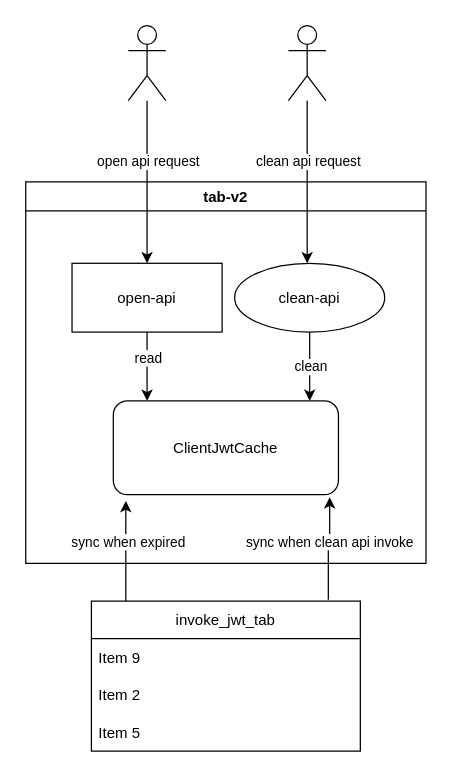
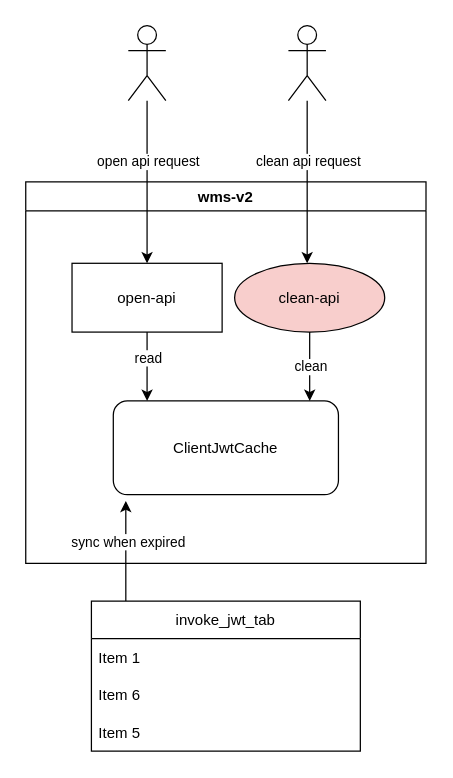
(225, 197) -> (225, 197)
(309, 298) -> (309, 298)
(328, 552) -> none
(121, 658) -> (121, 658)
(121, 695) -> (121, 695)
